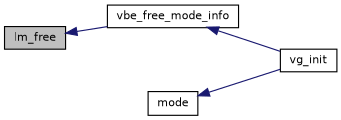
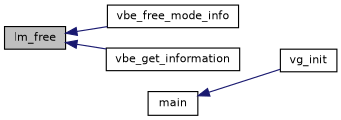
(249, 41) -> none
none -> (173, 59)
(173, 103) -> (173, 103)
